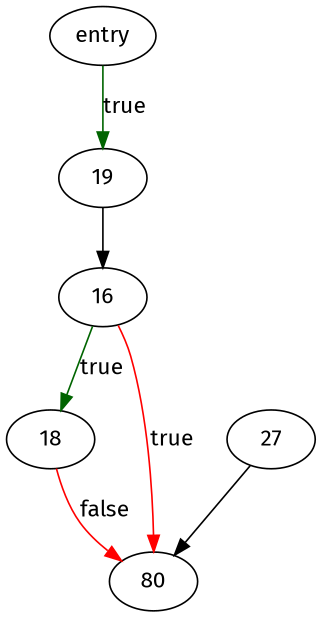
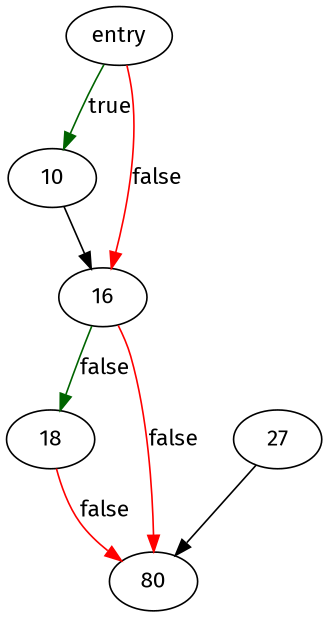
none -> (132, 159)
(103, 178) -> (52, 178)
(102, 368) -> (105, 368)
(172, 439) -> (174, 439)
